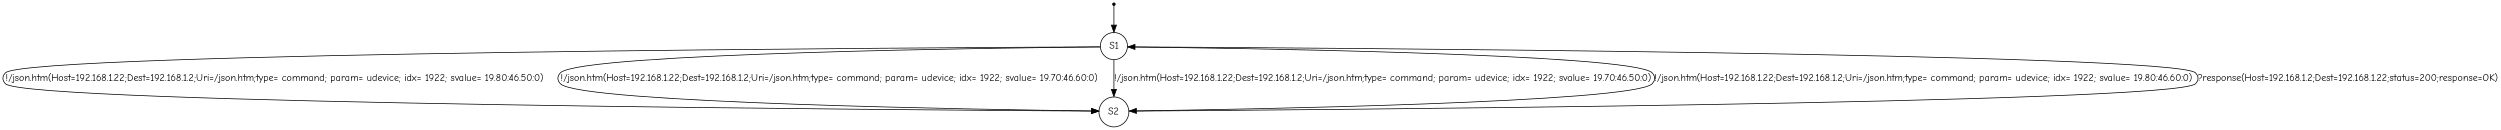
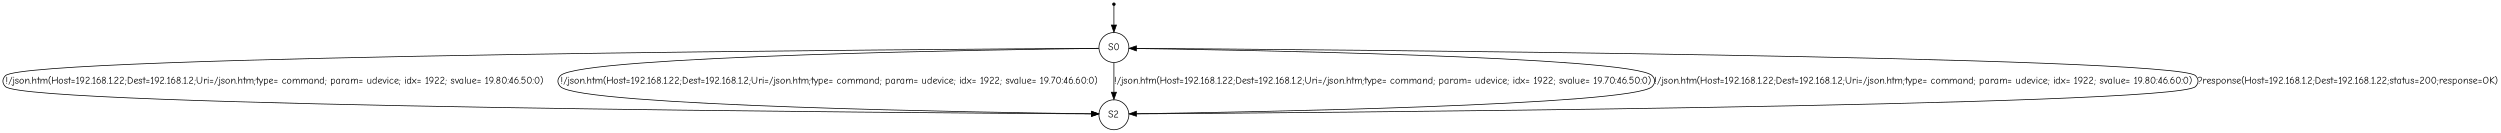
(1114, 46) -> (1114, 48)
